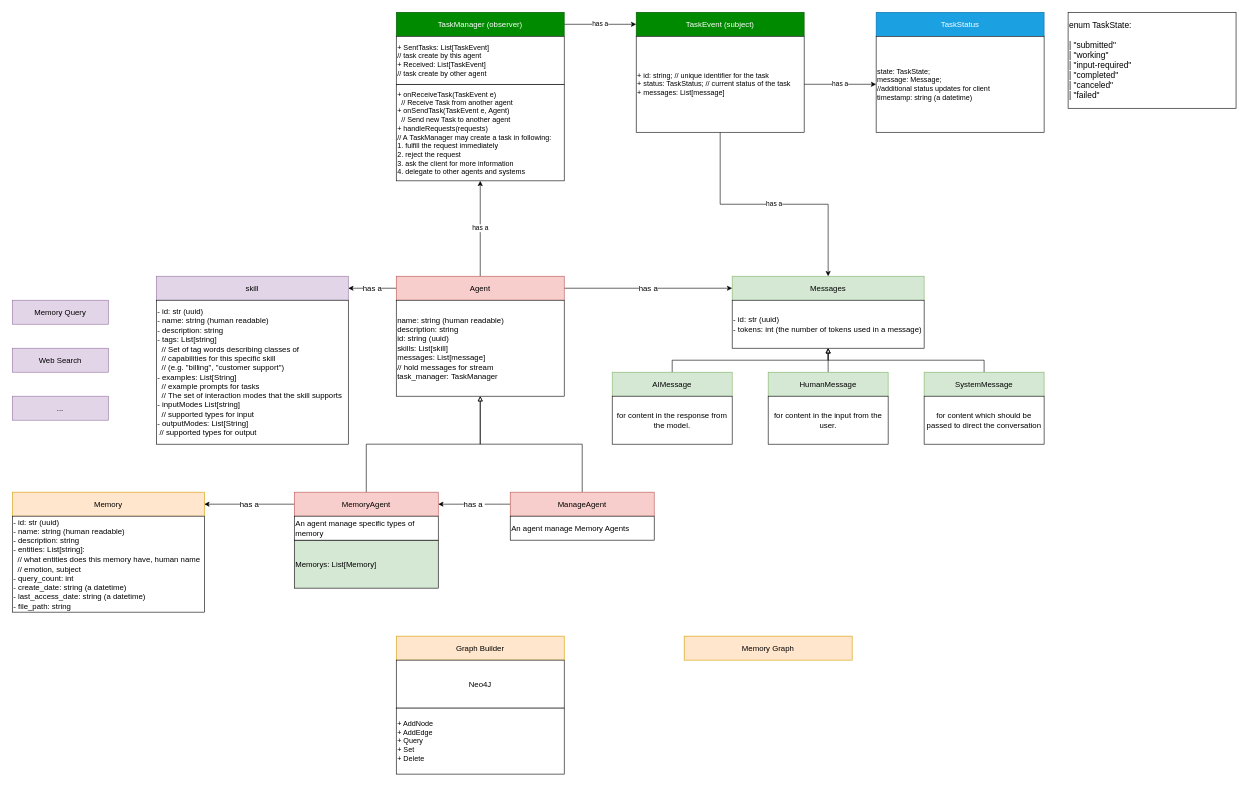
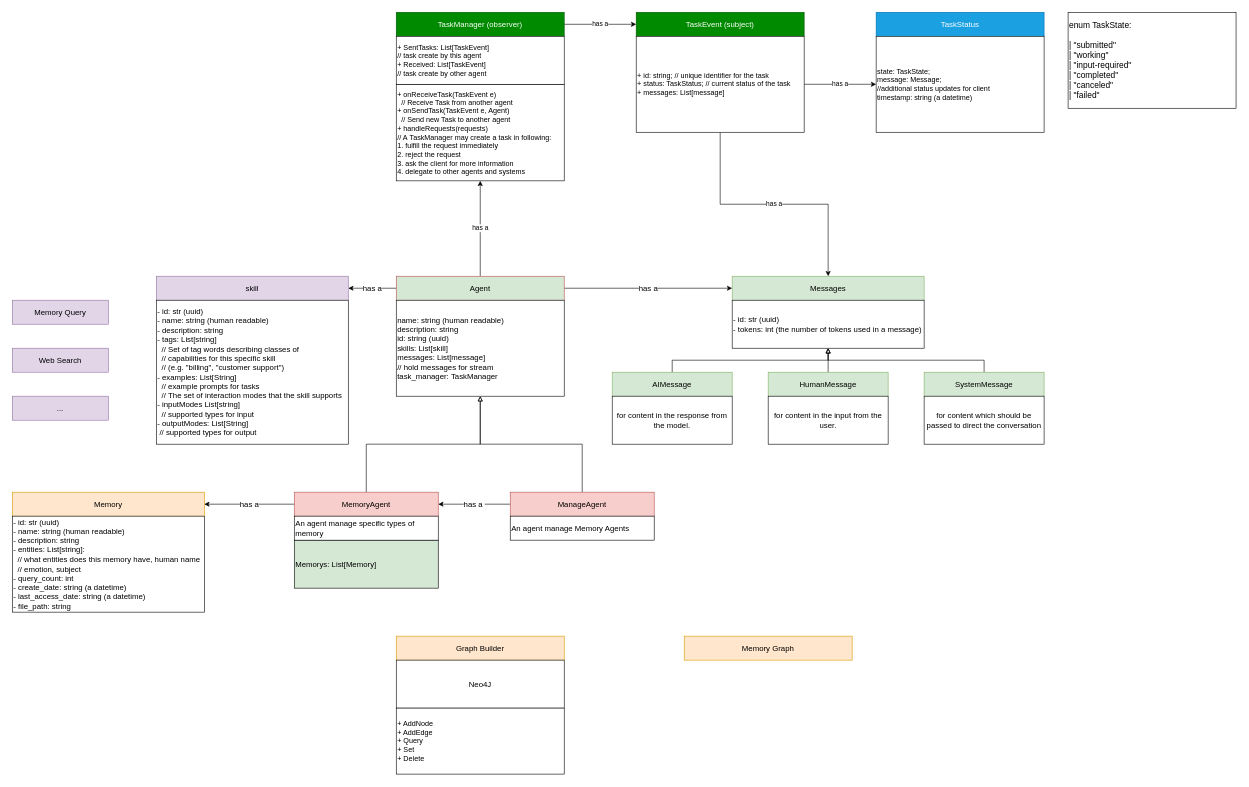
(480, 288) -> (480, 288)
